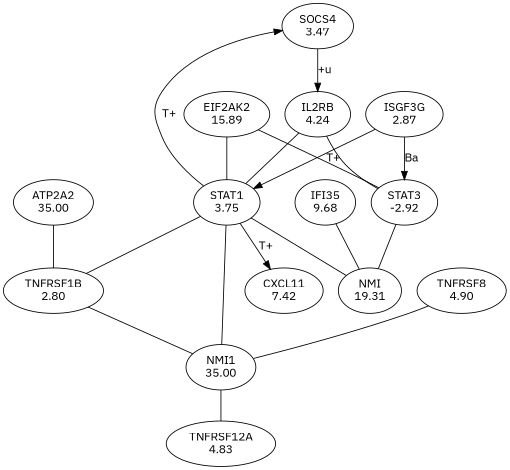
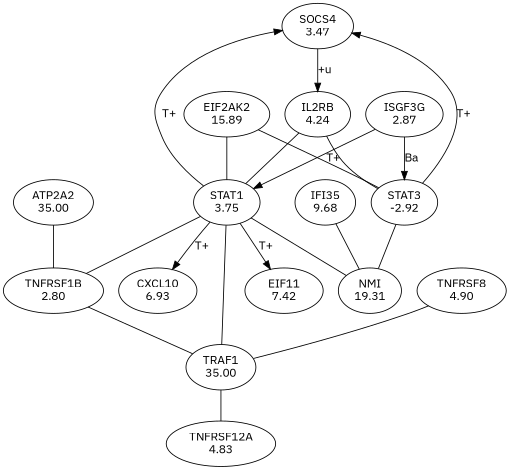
none -> (449, 89)
none -> (158, 291)
(284, 291) -> (284, 291)
(221, 367) -> (221, 367)
